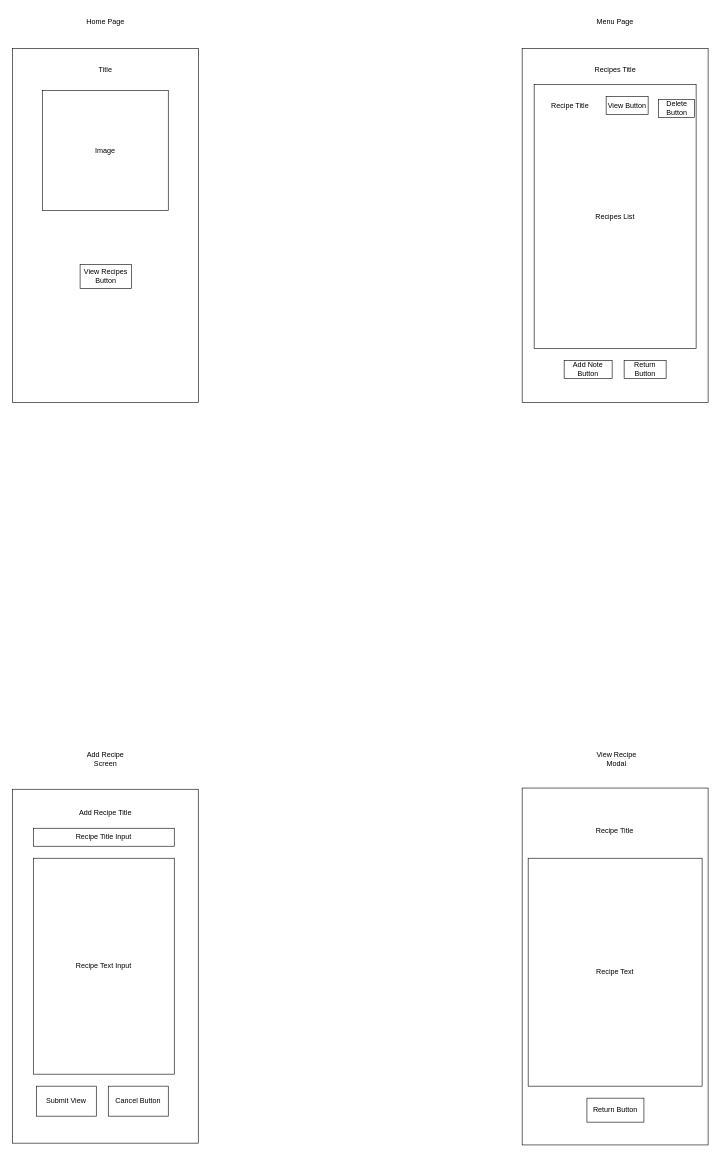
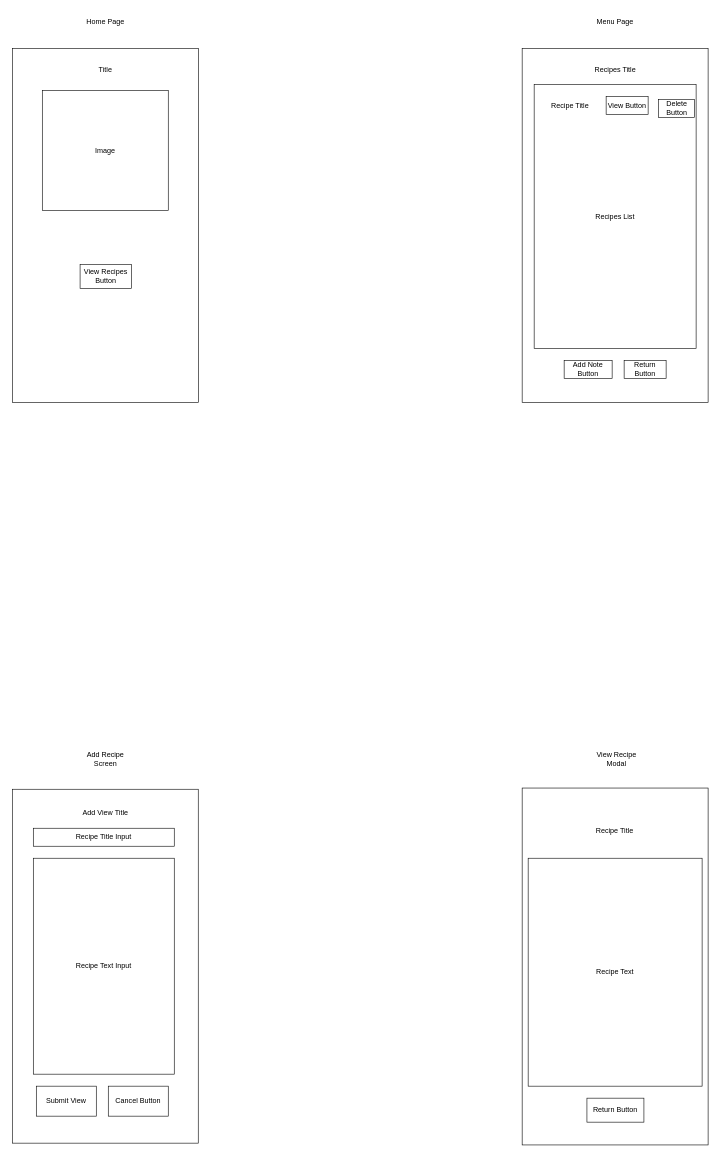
(106, 813) -> (106, 813)
